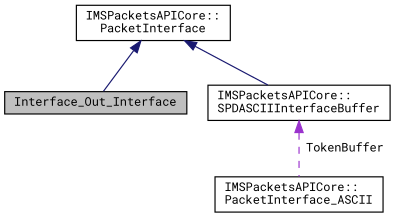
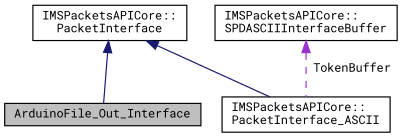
(231, 66) -> (213, 71)
(96, 103) -> (103, 115)
